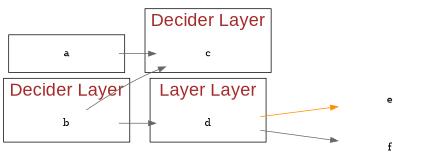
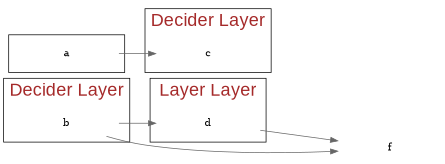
(121, 88) -> (218, 152)
(390, 100) -> none
